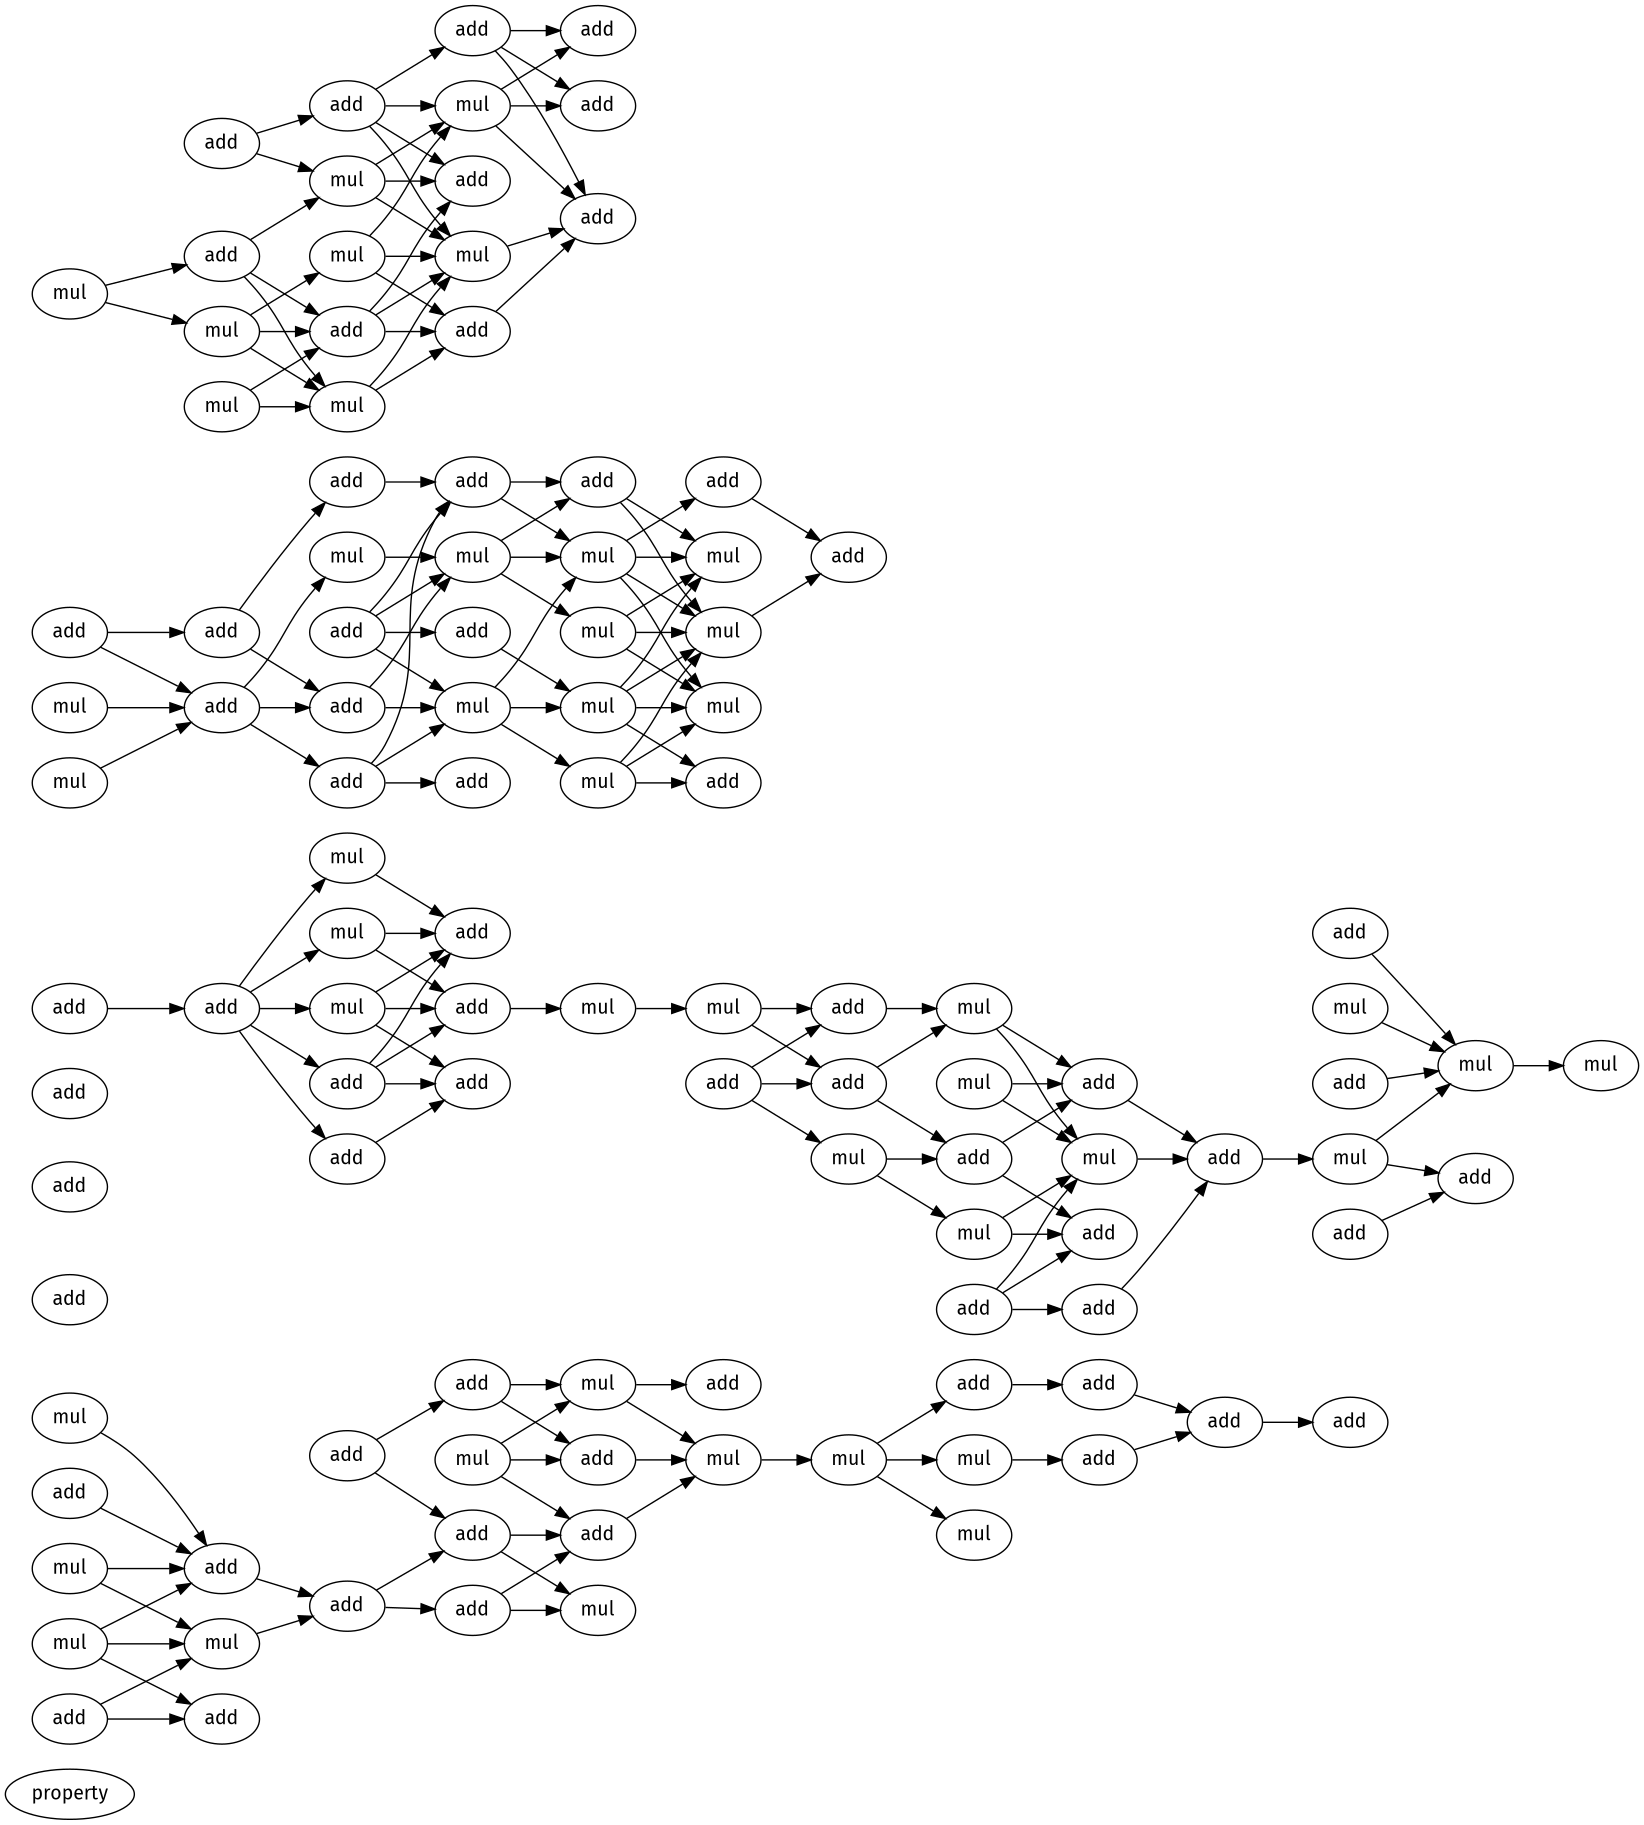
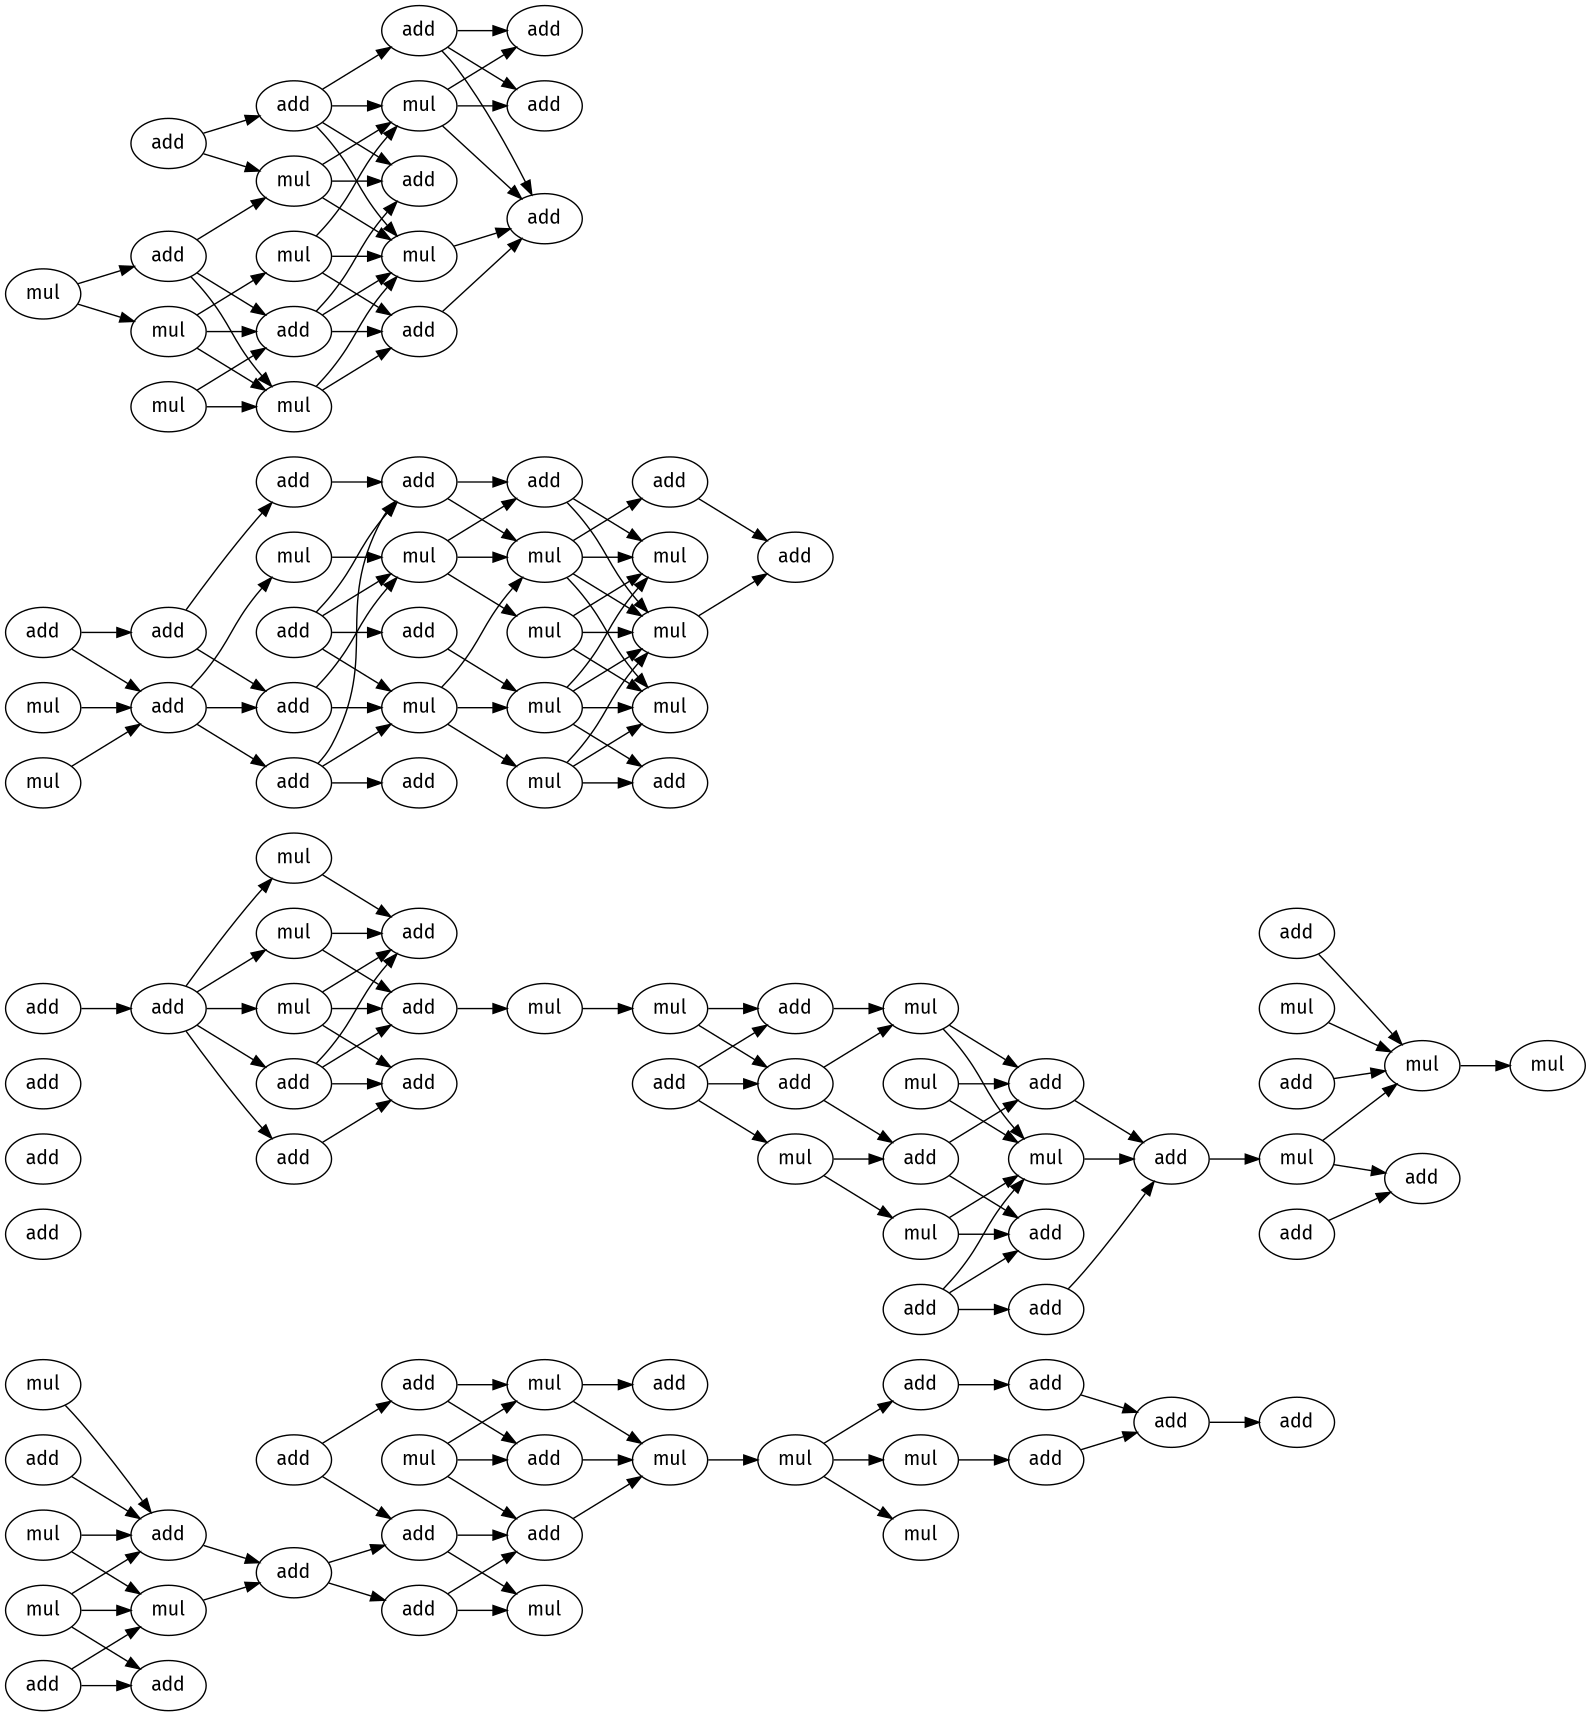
(70, 1794) -> none
